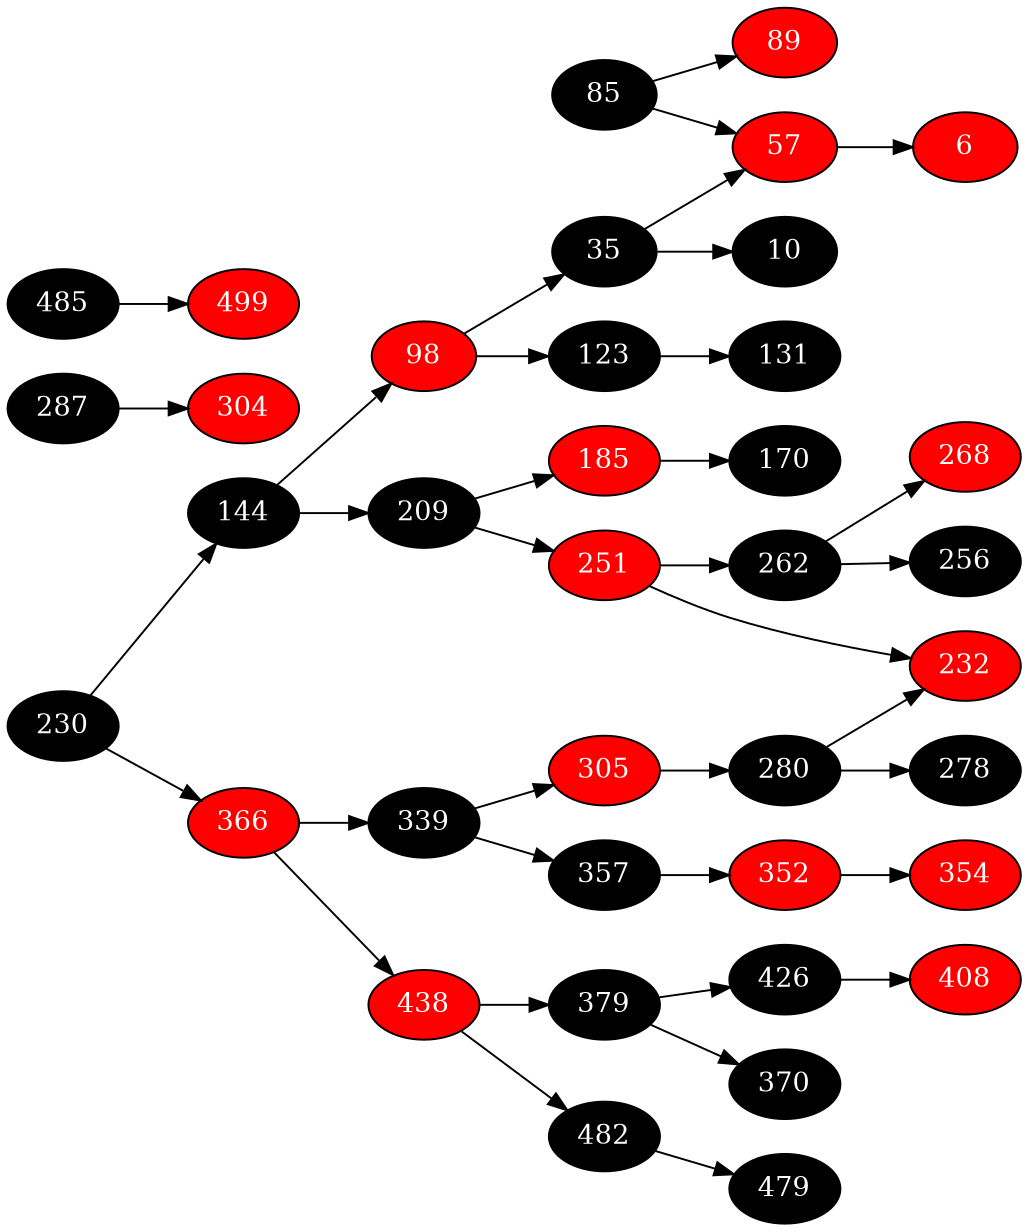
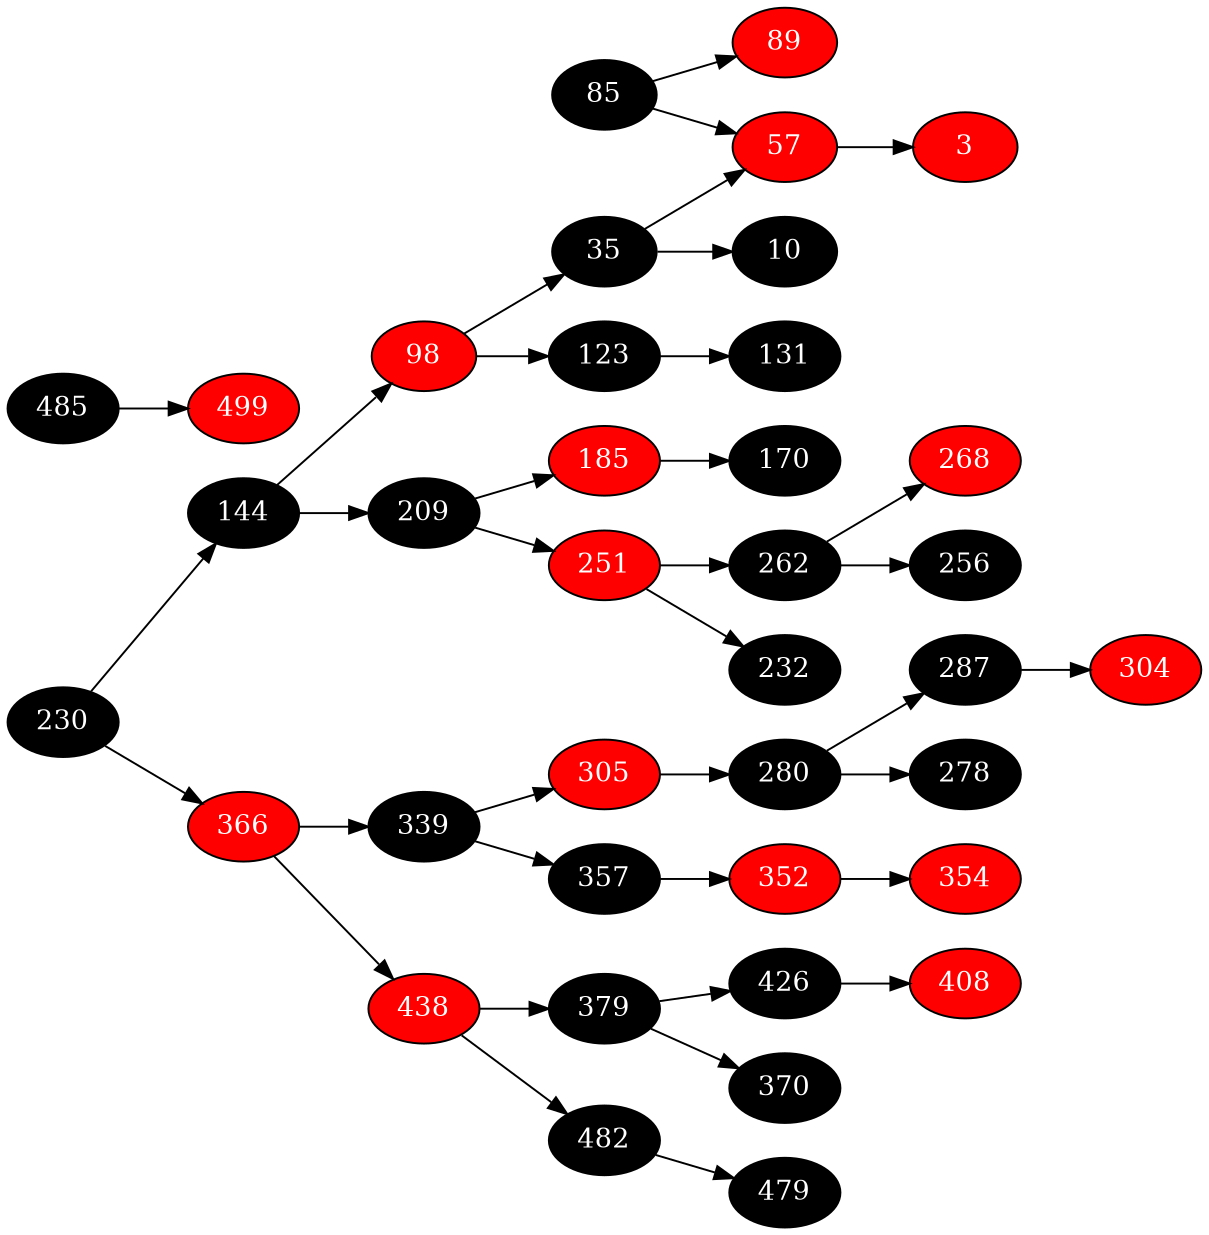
(965, 147) -> (965, 147)
(965, 666) -> (785, 670)
(867, 723) -> (867, 727)
